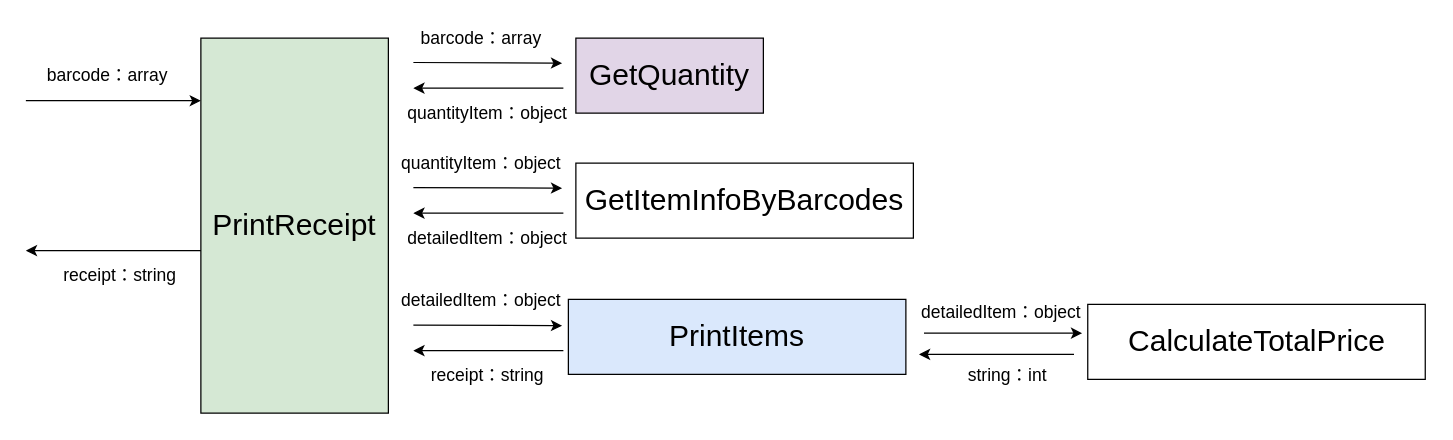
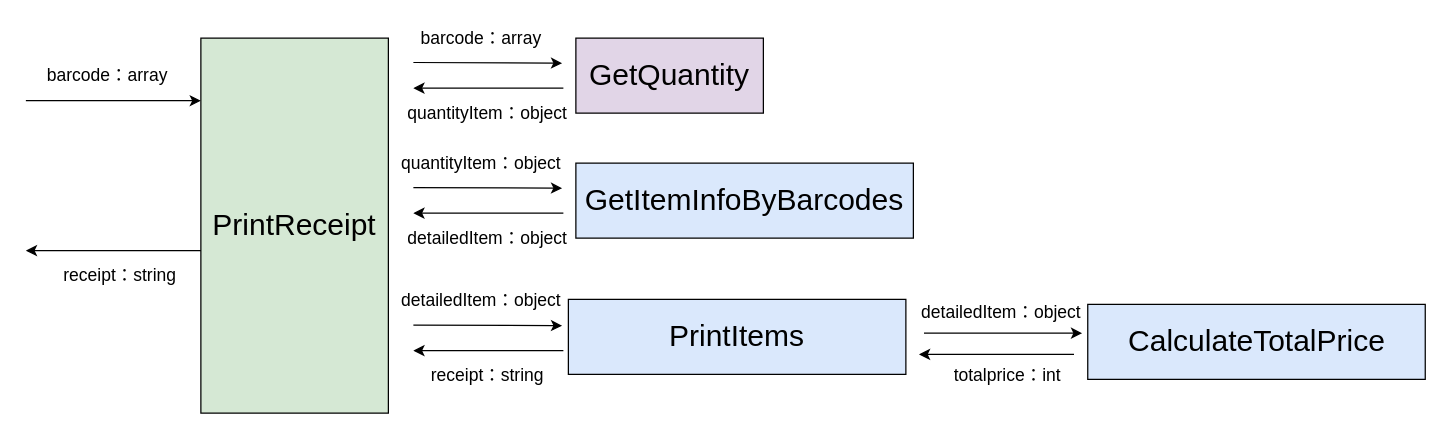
(744, 201) -> (744, 201)
(1256, 342) -> (1256, 342)
(1008, 376) -> (1008, 376)
